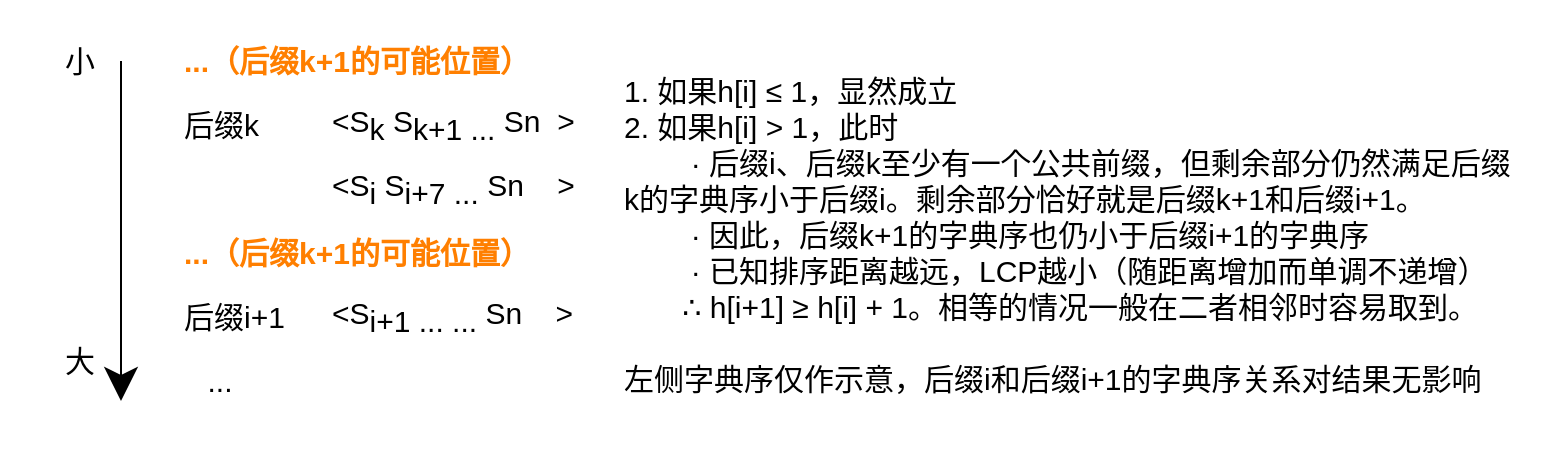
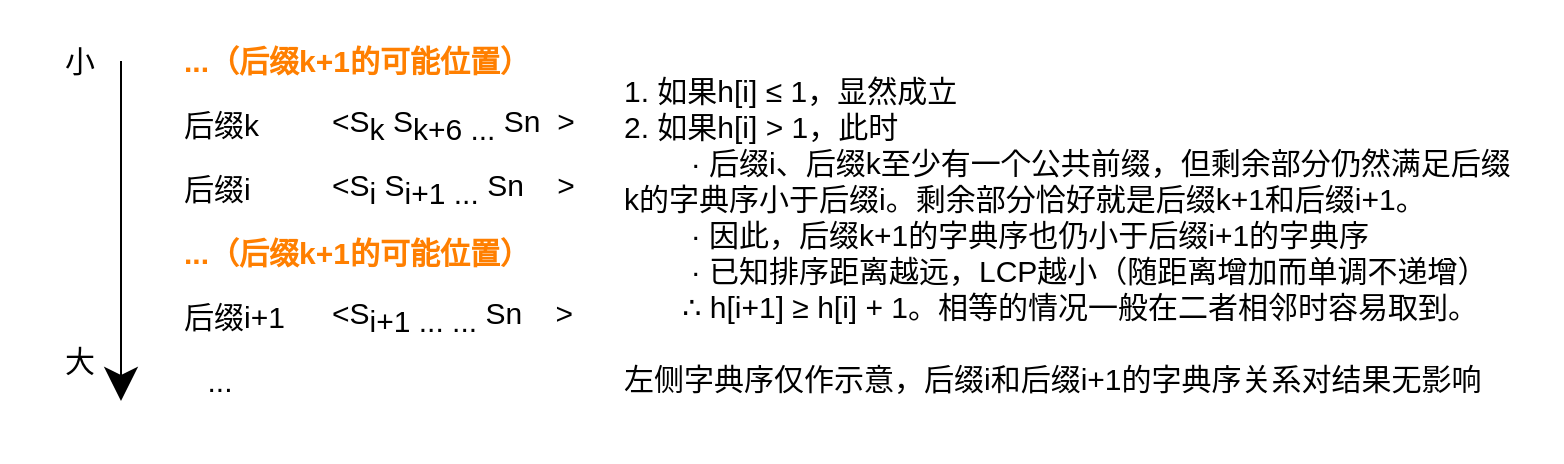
(469, 125) -> (469, 125)
none -> (221, 189)
(474, 189) -> (474, 189)
